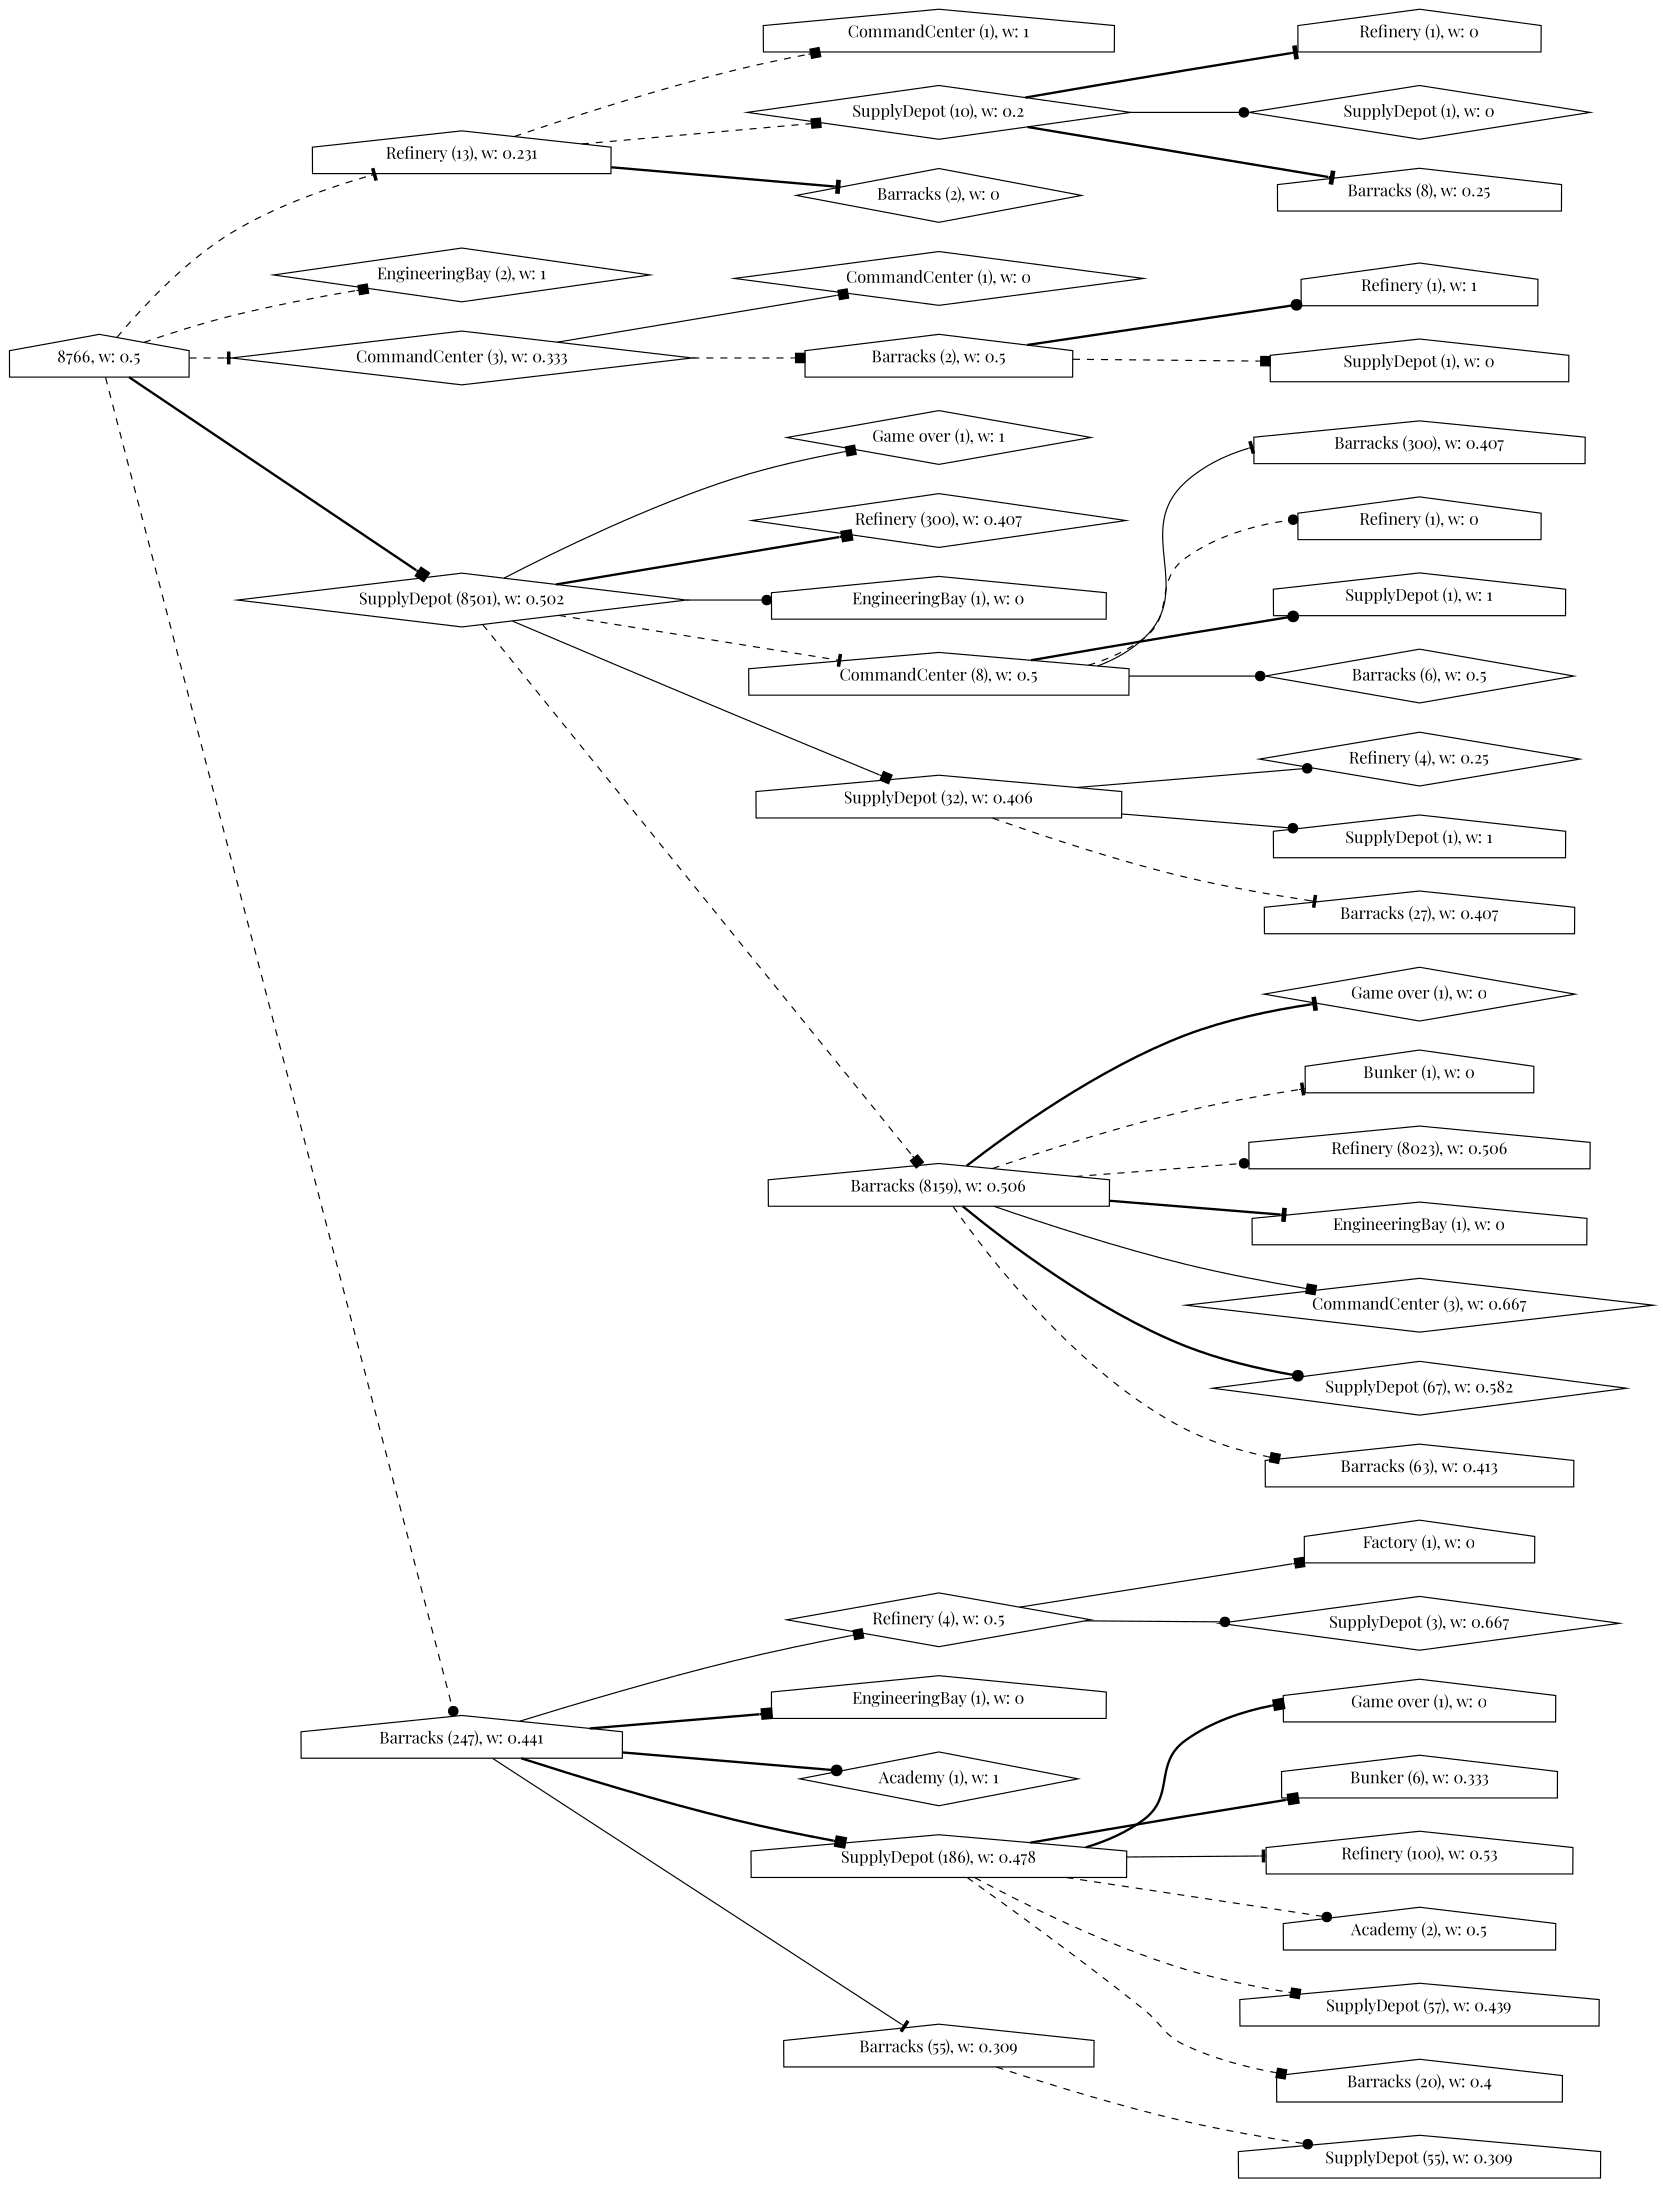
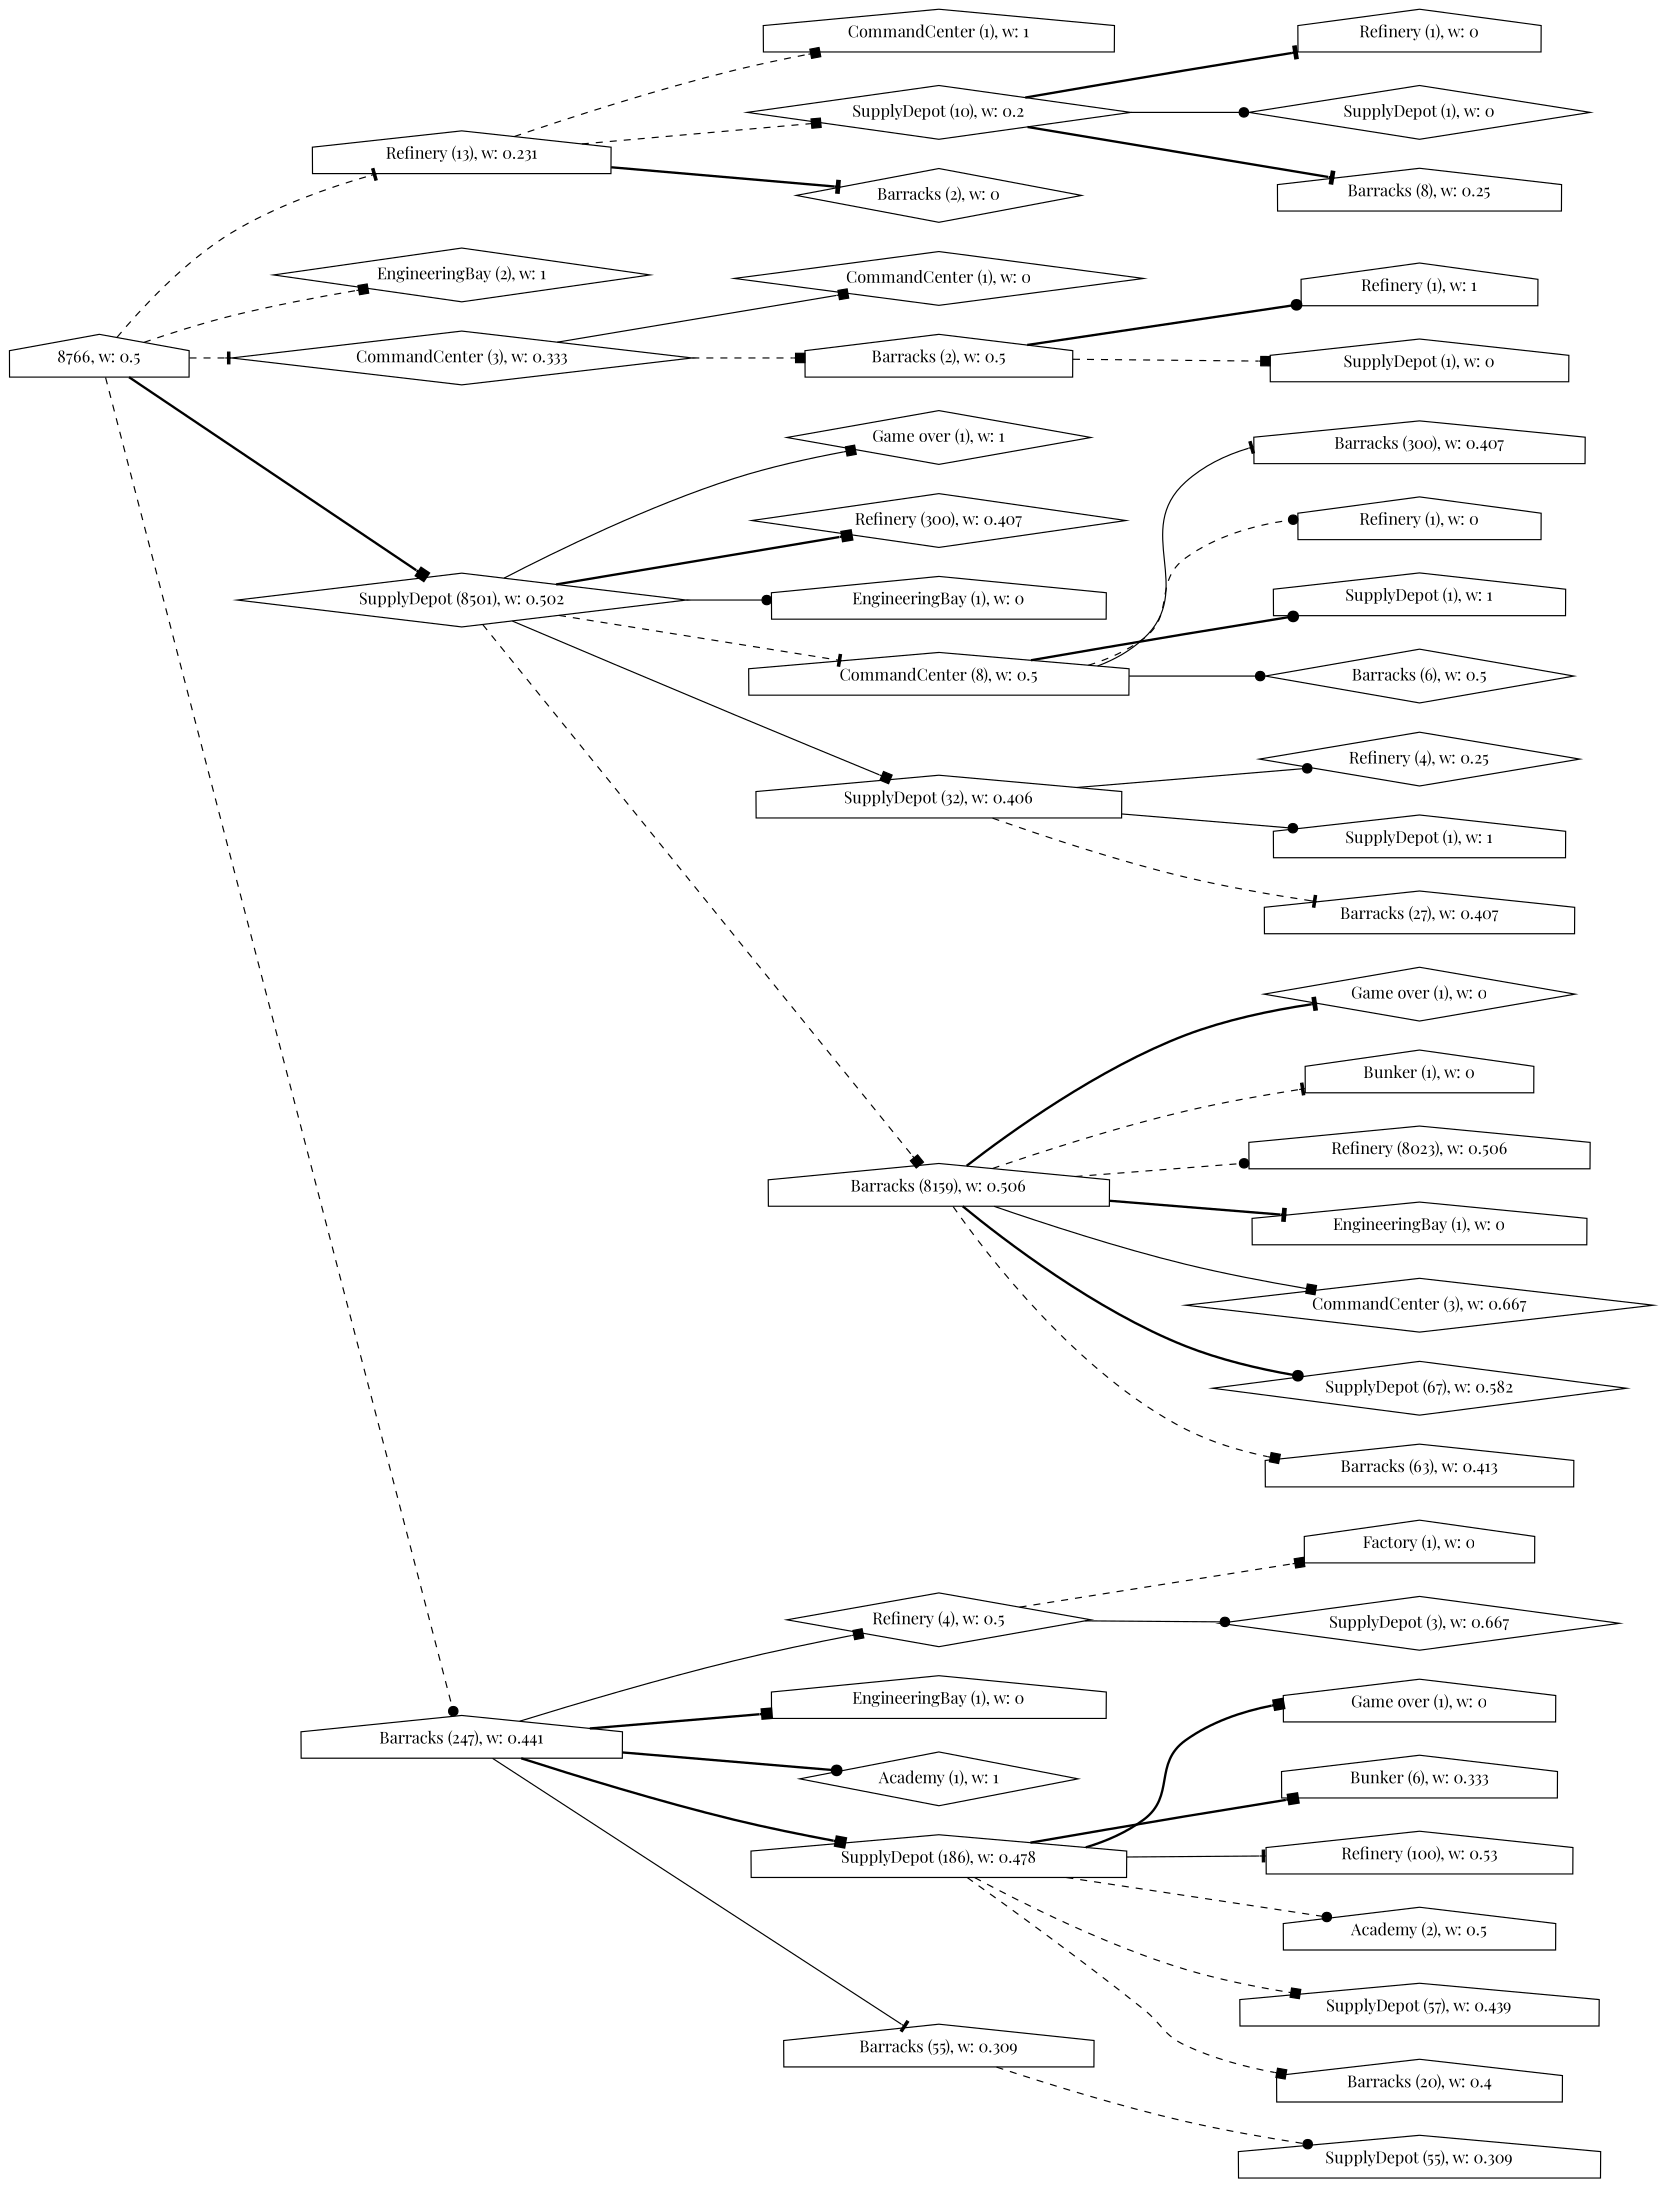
(1156, 1585) -> (1156, 1585)
